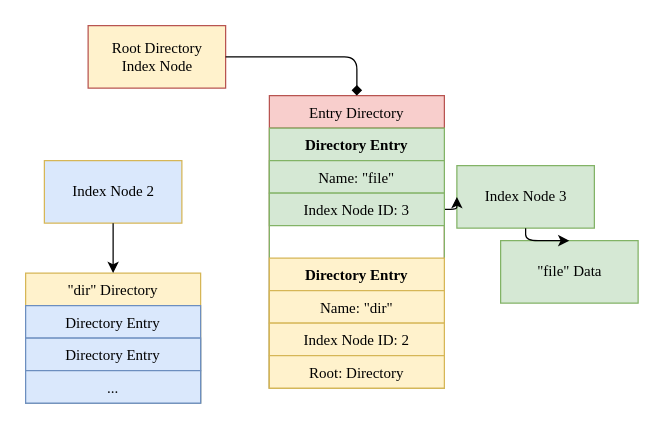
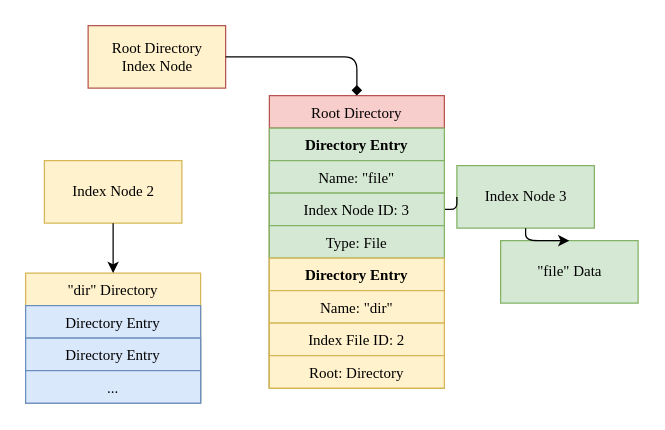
(356, 113) -> (356, 113)
(113, 192) -> (113, 192)
(455, 209) -> (456, 206)
none -> (357, 242)
(356, 340) -> (356, 340)
